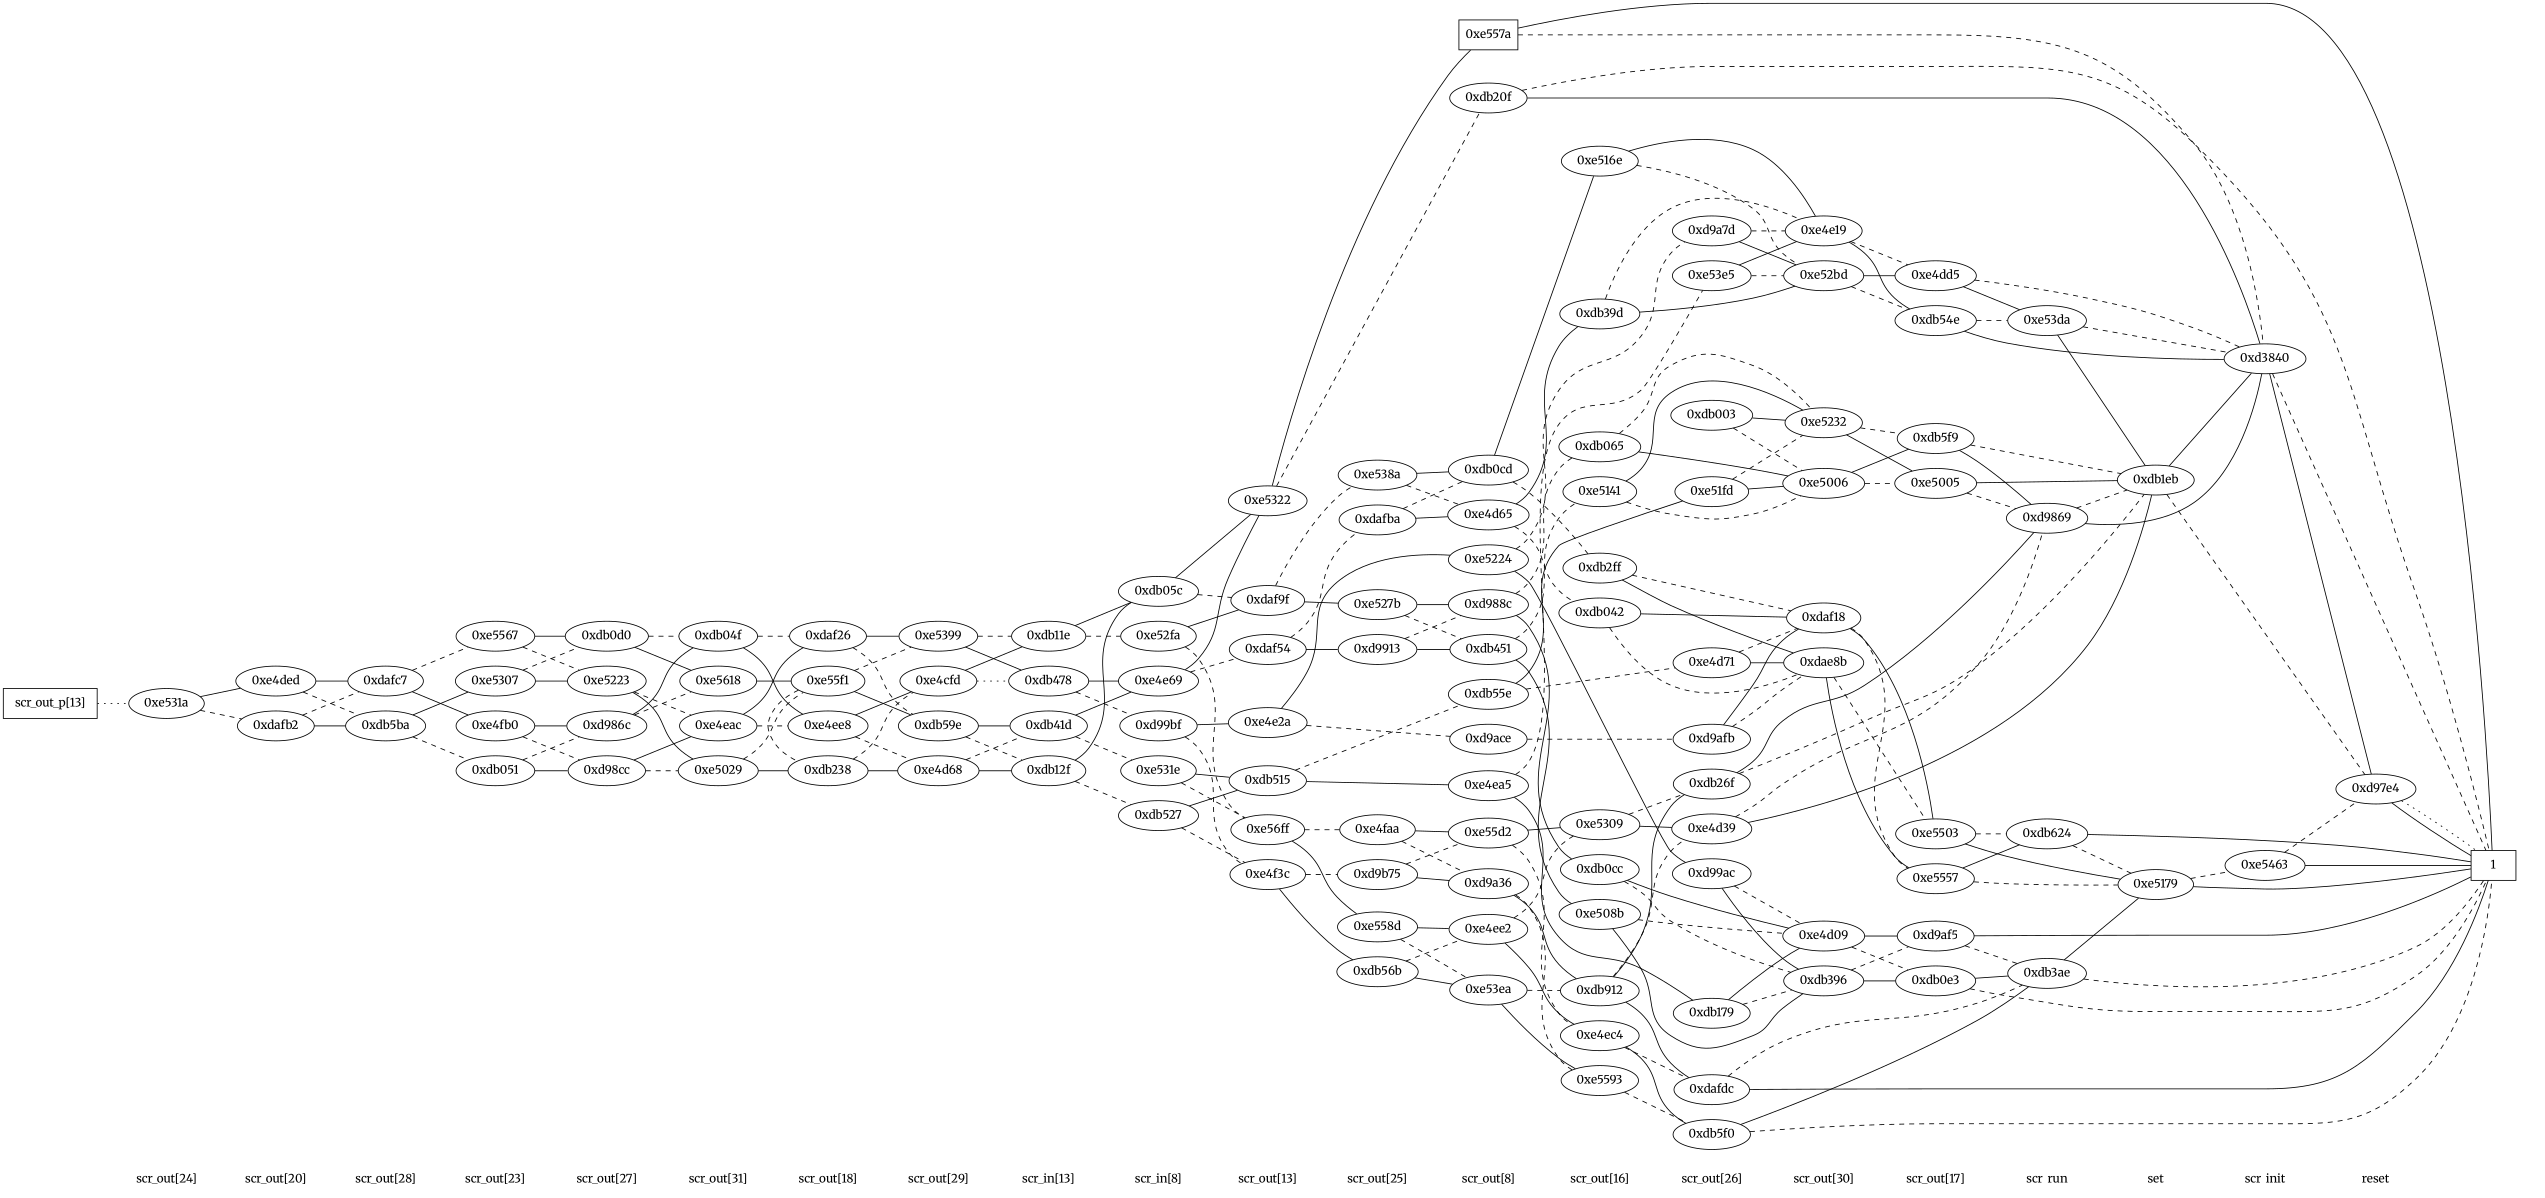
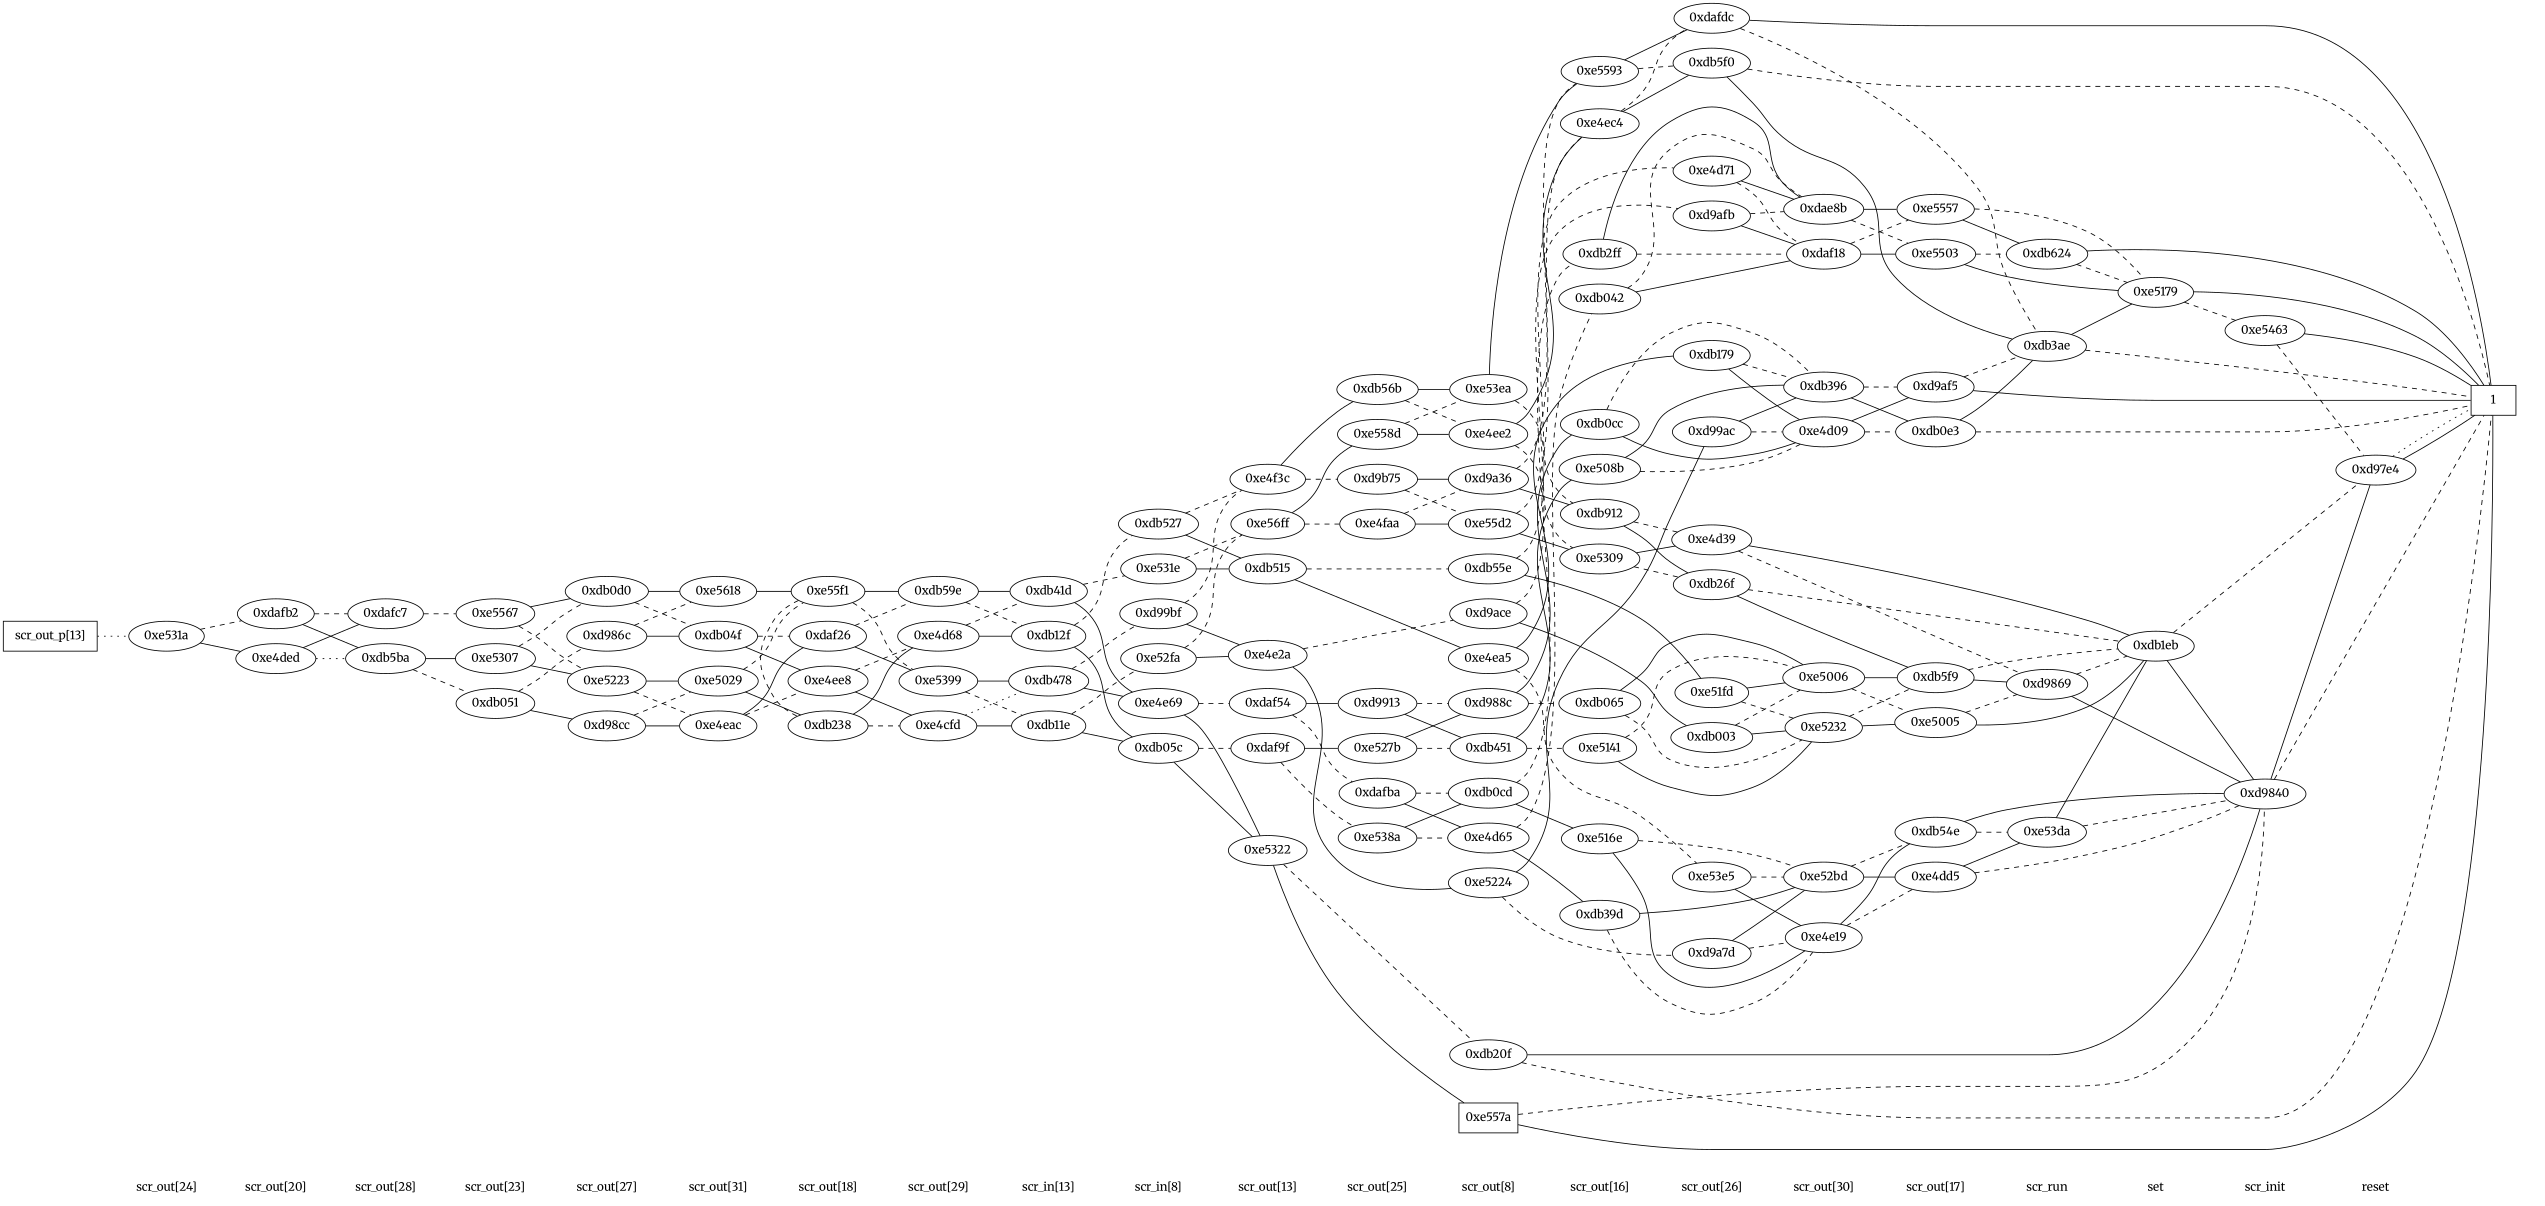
(2265, 359) -> (2265, 794)
(1212, 619) -> (1212, 657)
none -> (1611, 662)
(1893, 666) -> (1822, 633)
(324, 701) -> (331, 659)
(495, 726) -> none
(1657, 1040) -> (1656, 45)
